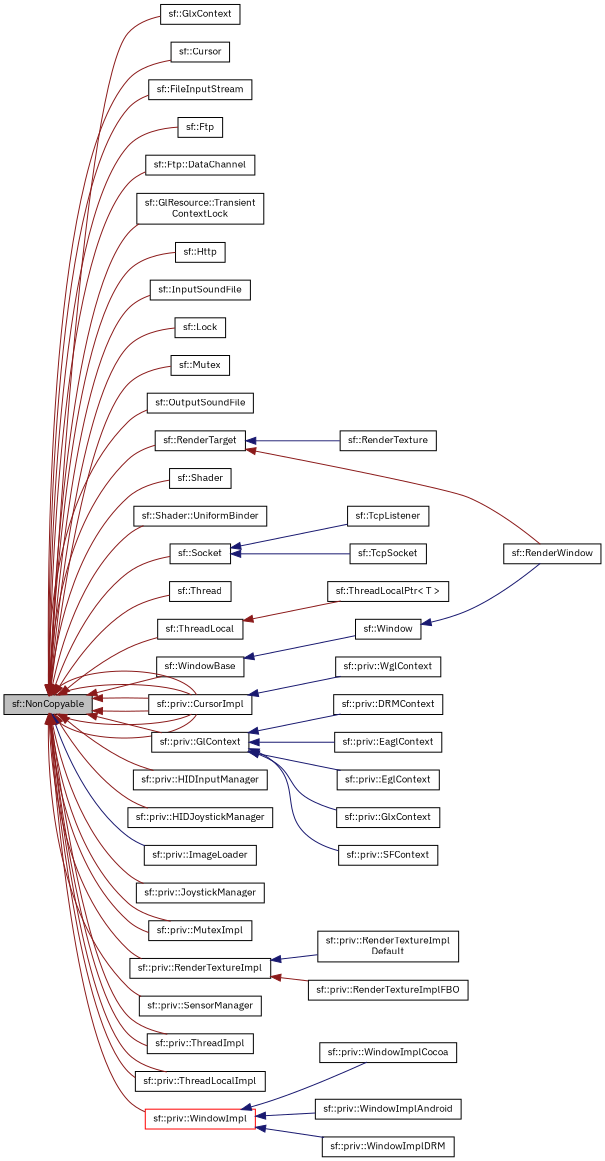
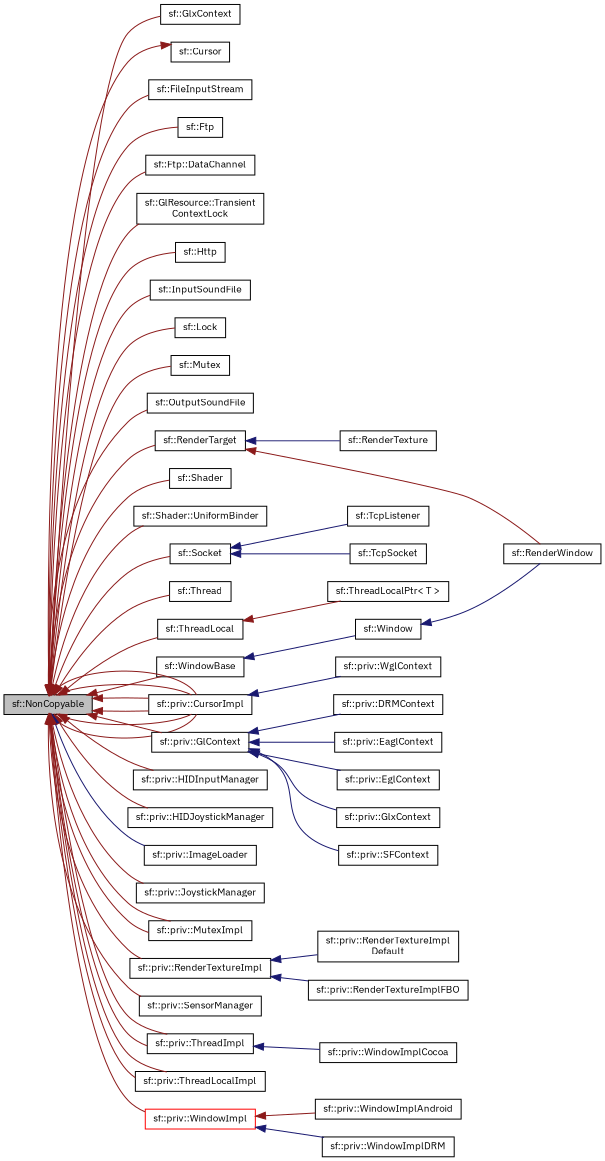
(80, 205) -> (65, 286)
(295, 979) -> (295, 979)
(310, 1087) -> (292, 1048)
(291, 1114) -> (291, 1114)
